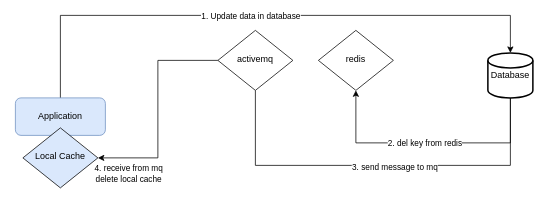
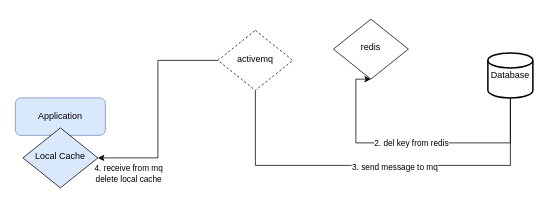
(260, 15) -> none
(255, 60) -> (255, 60)
(356, 60) -> (371, 49)
